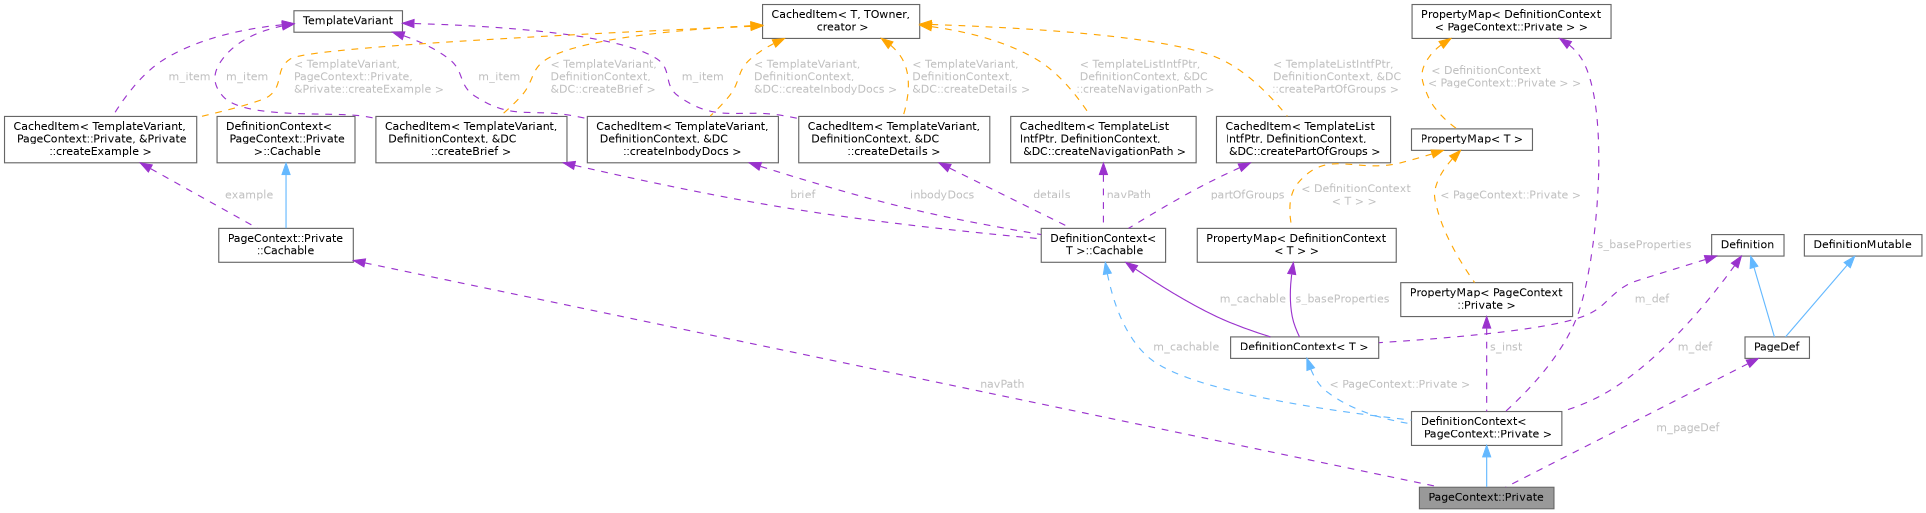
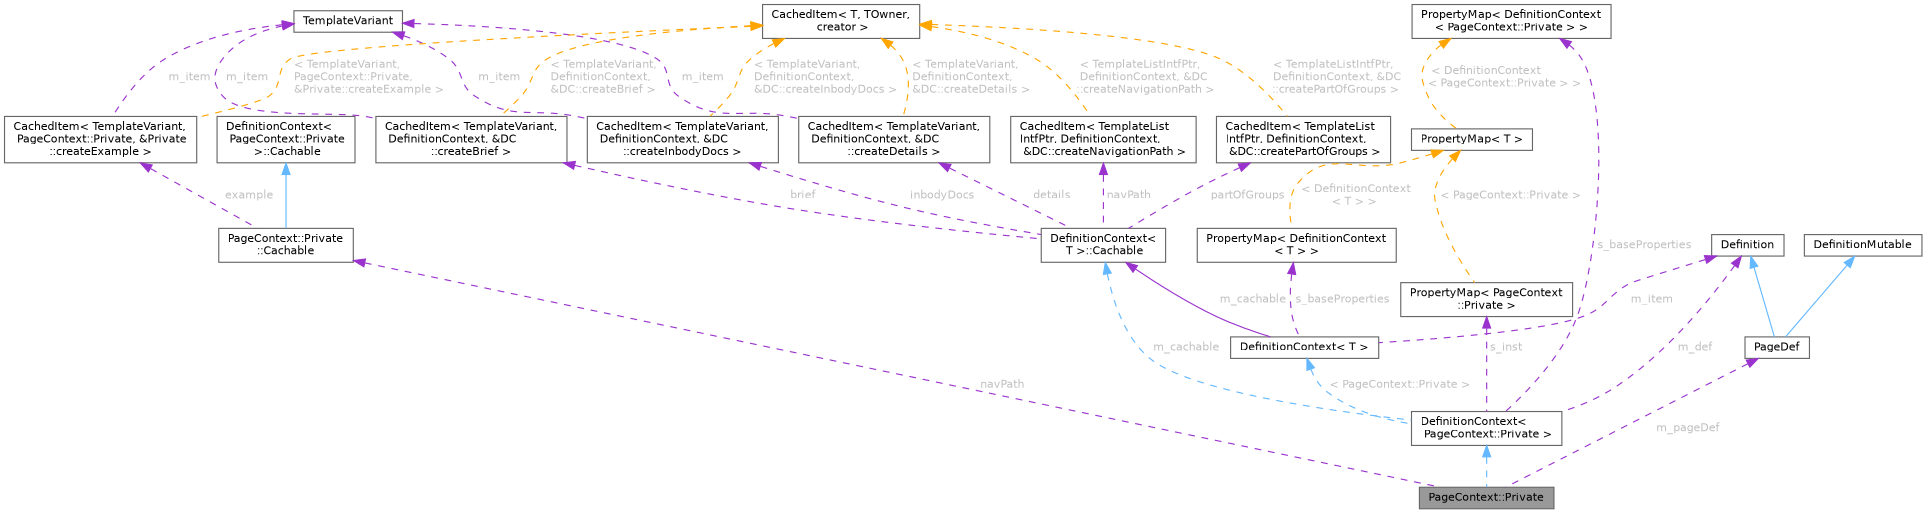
(1651, 300) -> (1651, 300)
(1291, 306) -> (1291, 306)
(1487, 472) -> (1487, 472)
